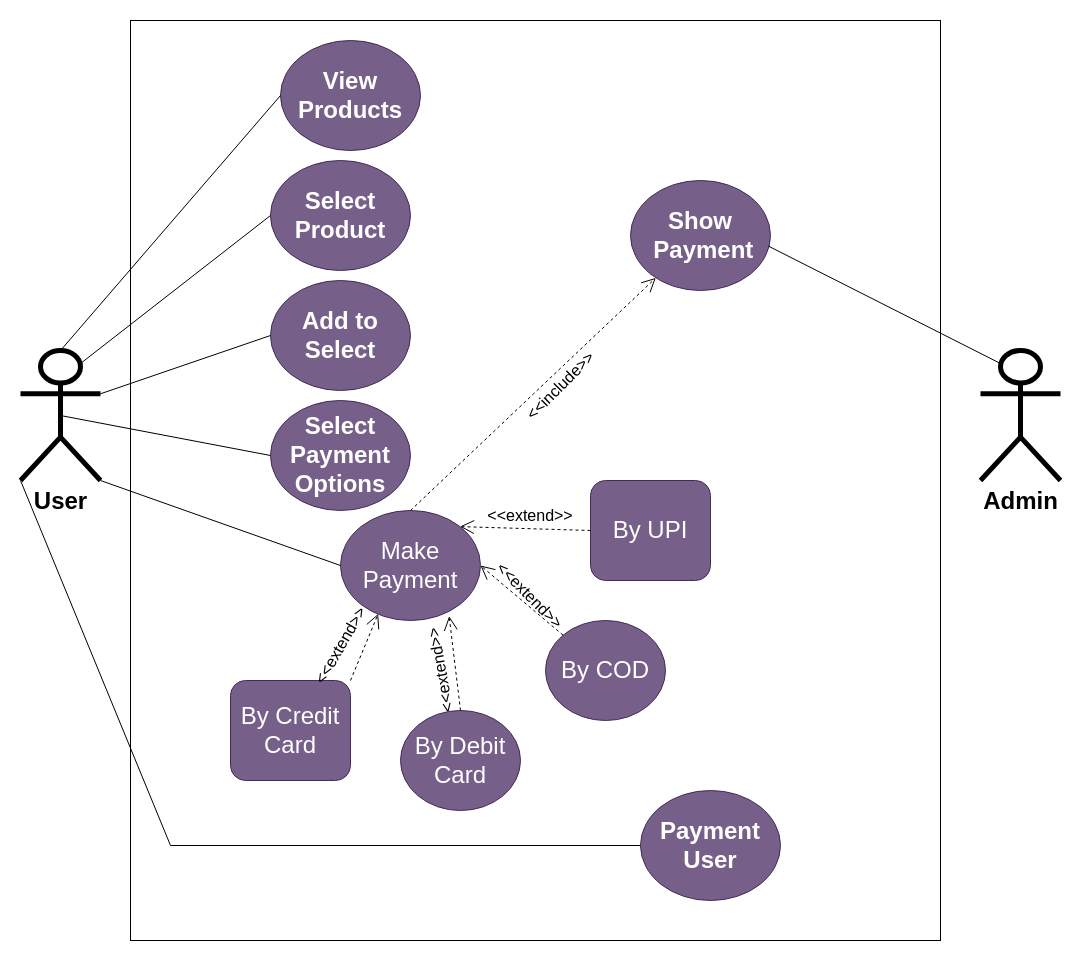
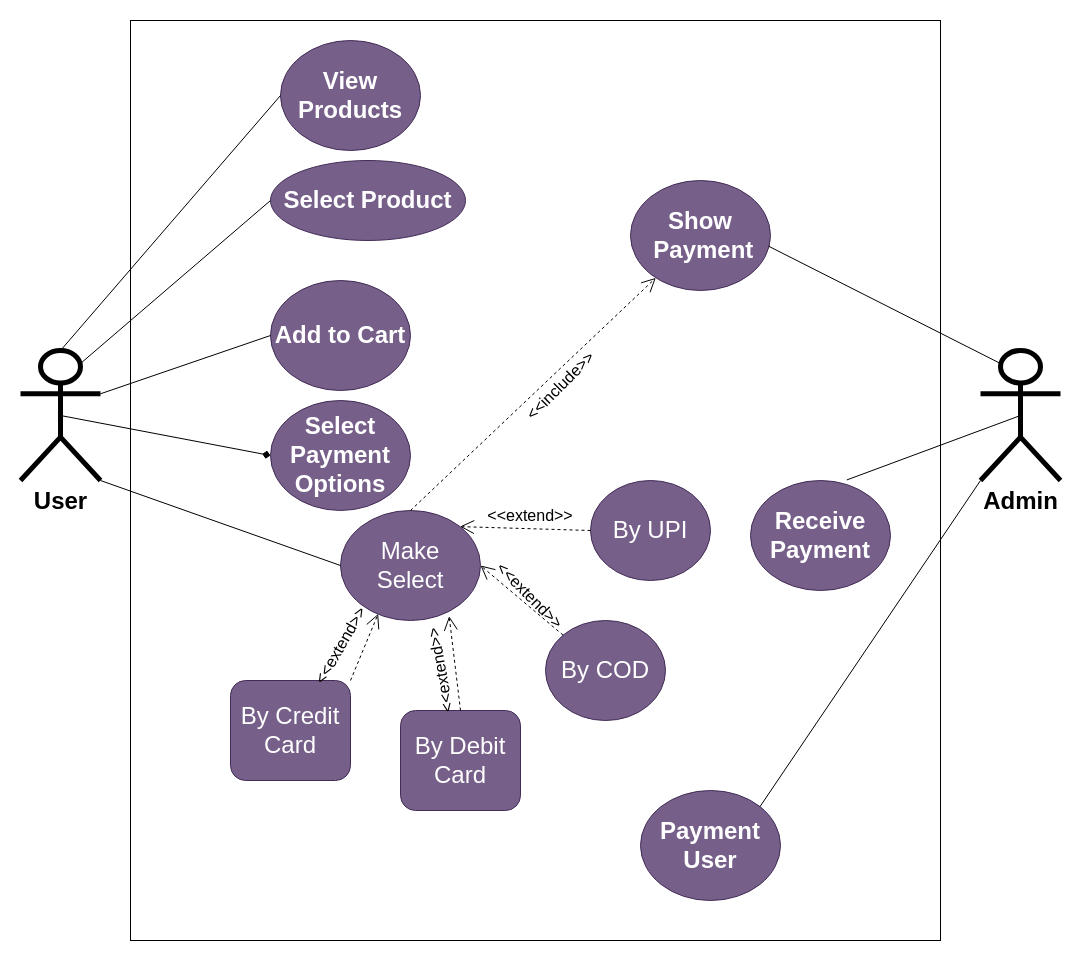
(341, 216) -> (368, 201)
(341, 336) -> (341, 336)
none -> (932, 448)
(266, 455) -> (262, 454)
(651, 531) -> (651, 531)
none -> (821, 536)
(411, 566) -> (411, 566)
none -> (870, 644)
(461, 761) -> (461, 761)
(210, 846) -> none
